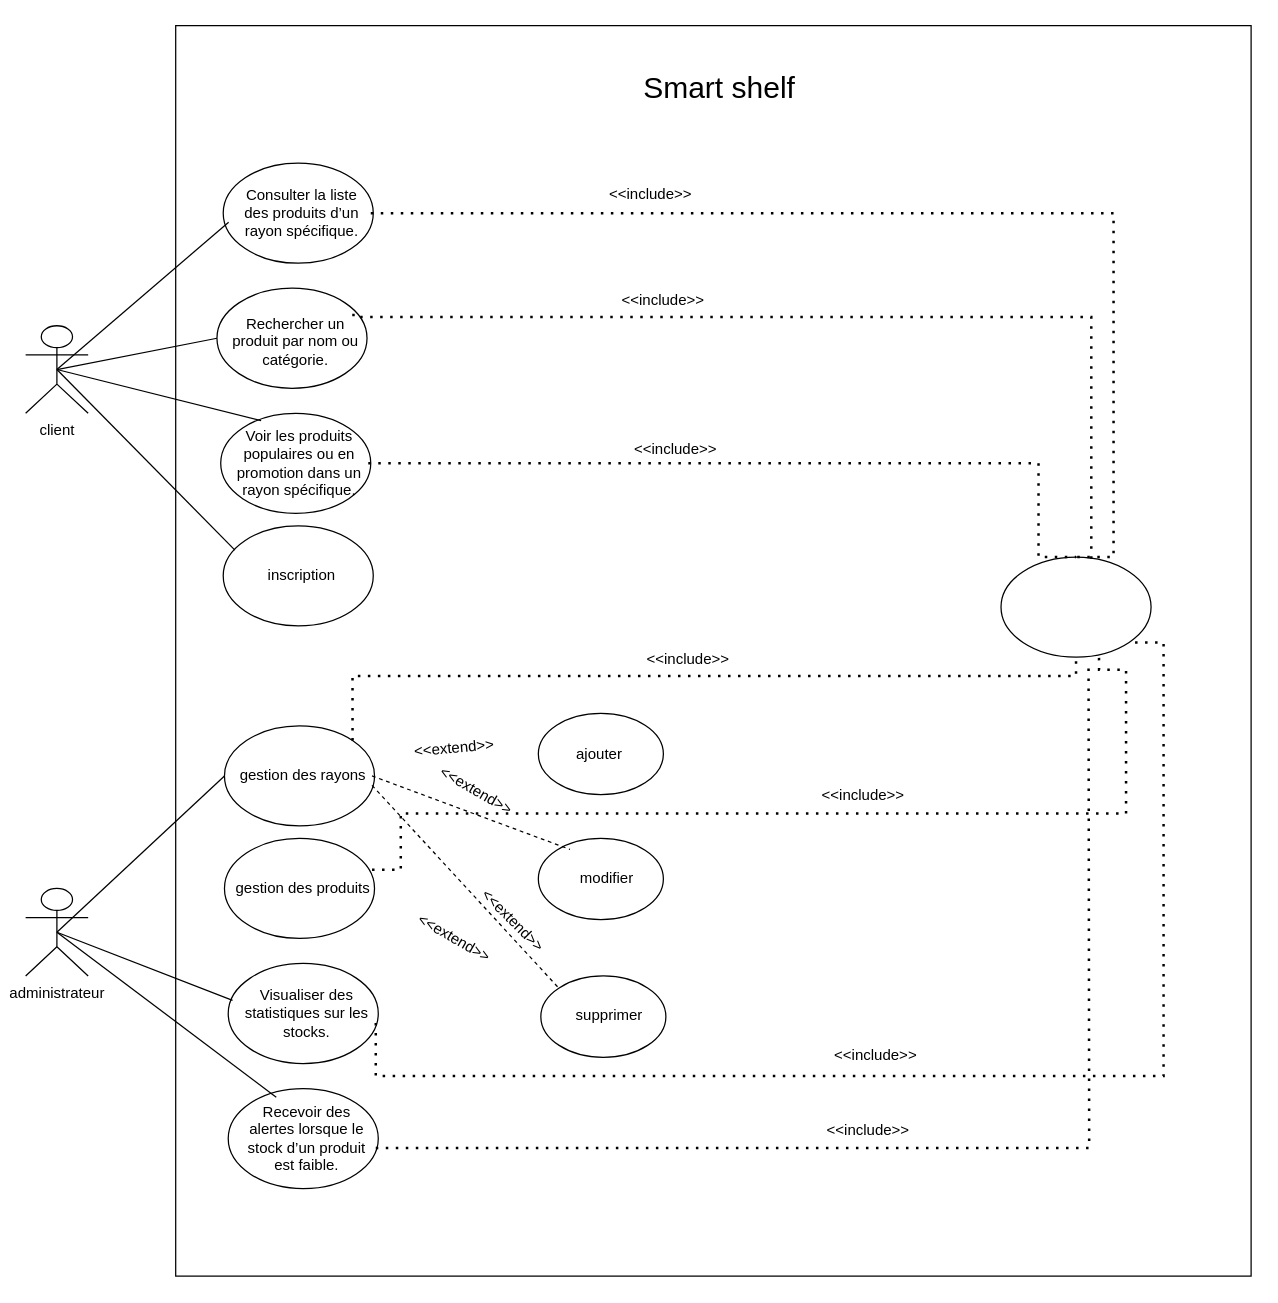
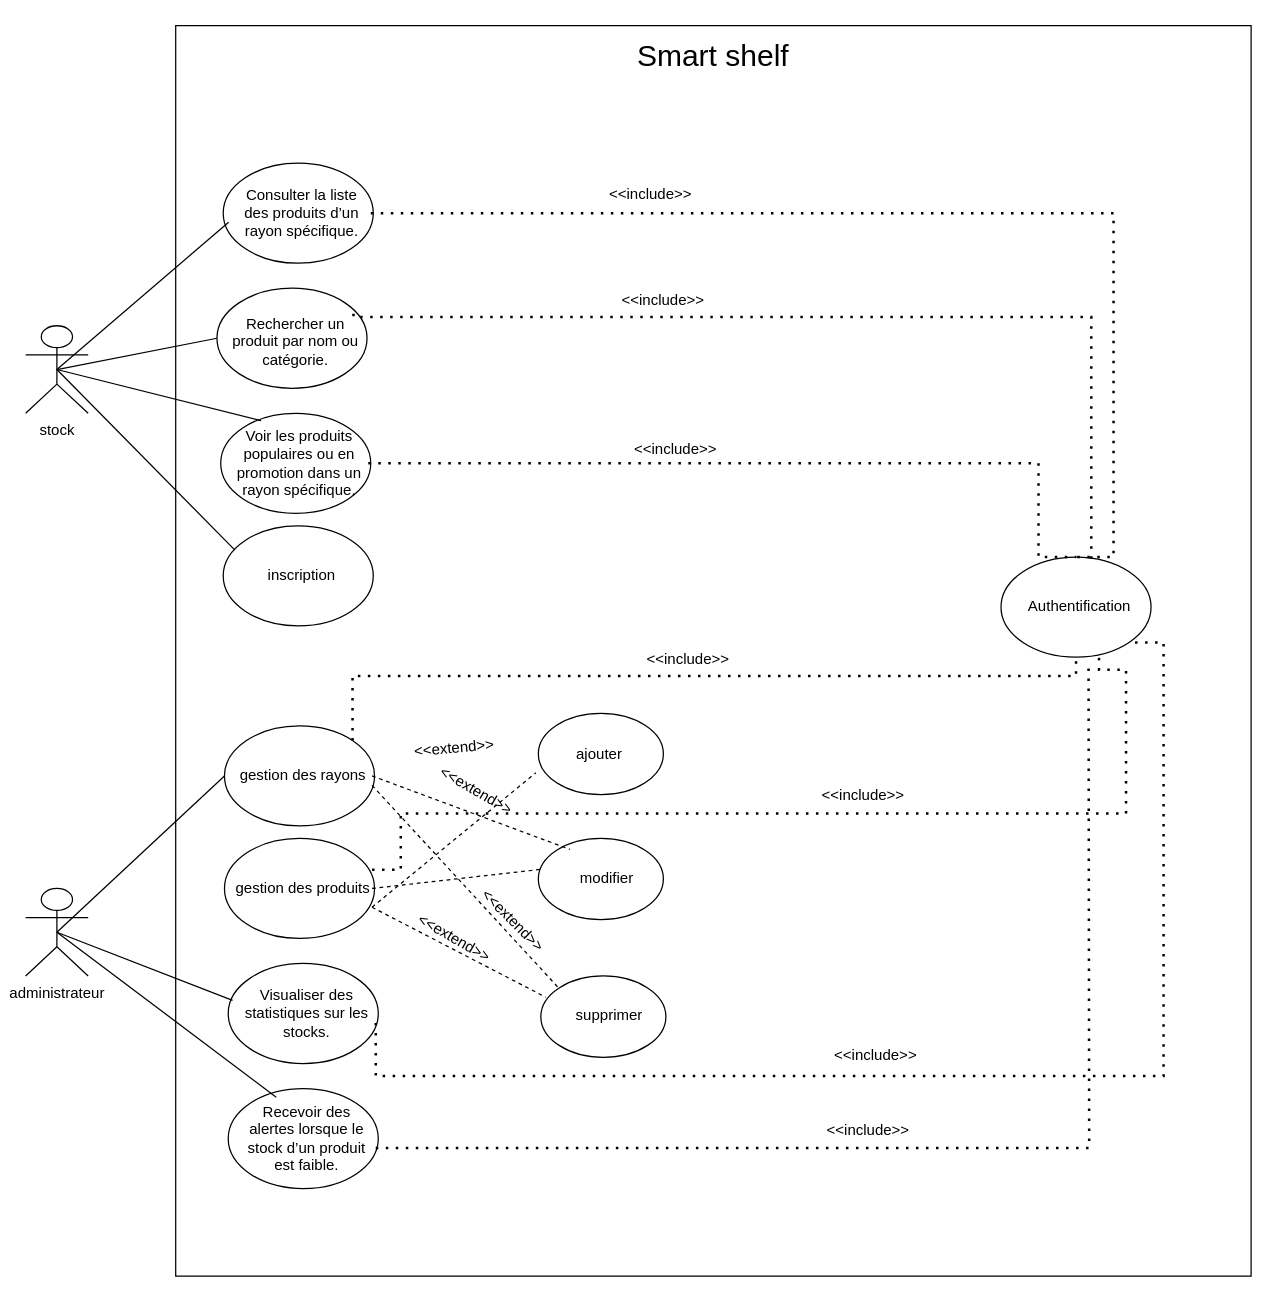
(719, 88) -> (713, 57)
(58, 431) -> (58, 431)
none -> (1079, 607)
none -> (427, 862)
none -> (470, 877)
none -> (458, 952)
